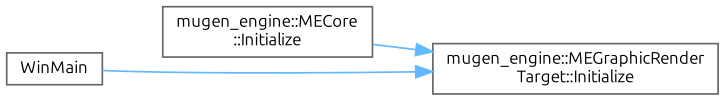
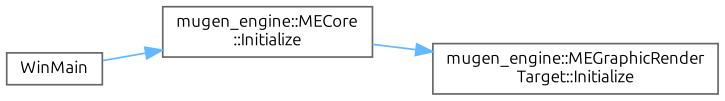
(259, 73) -> (124, 57)
